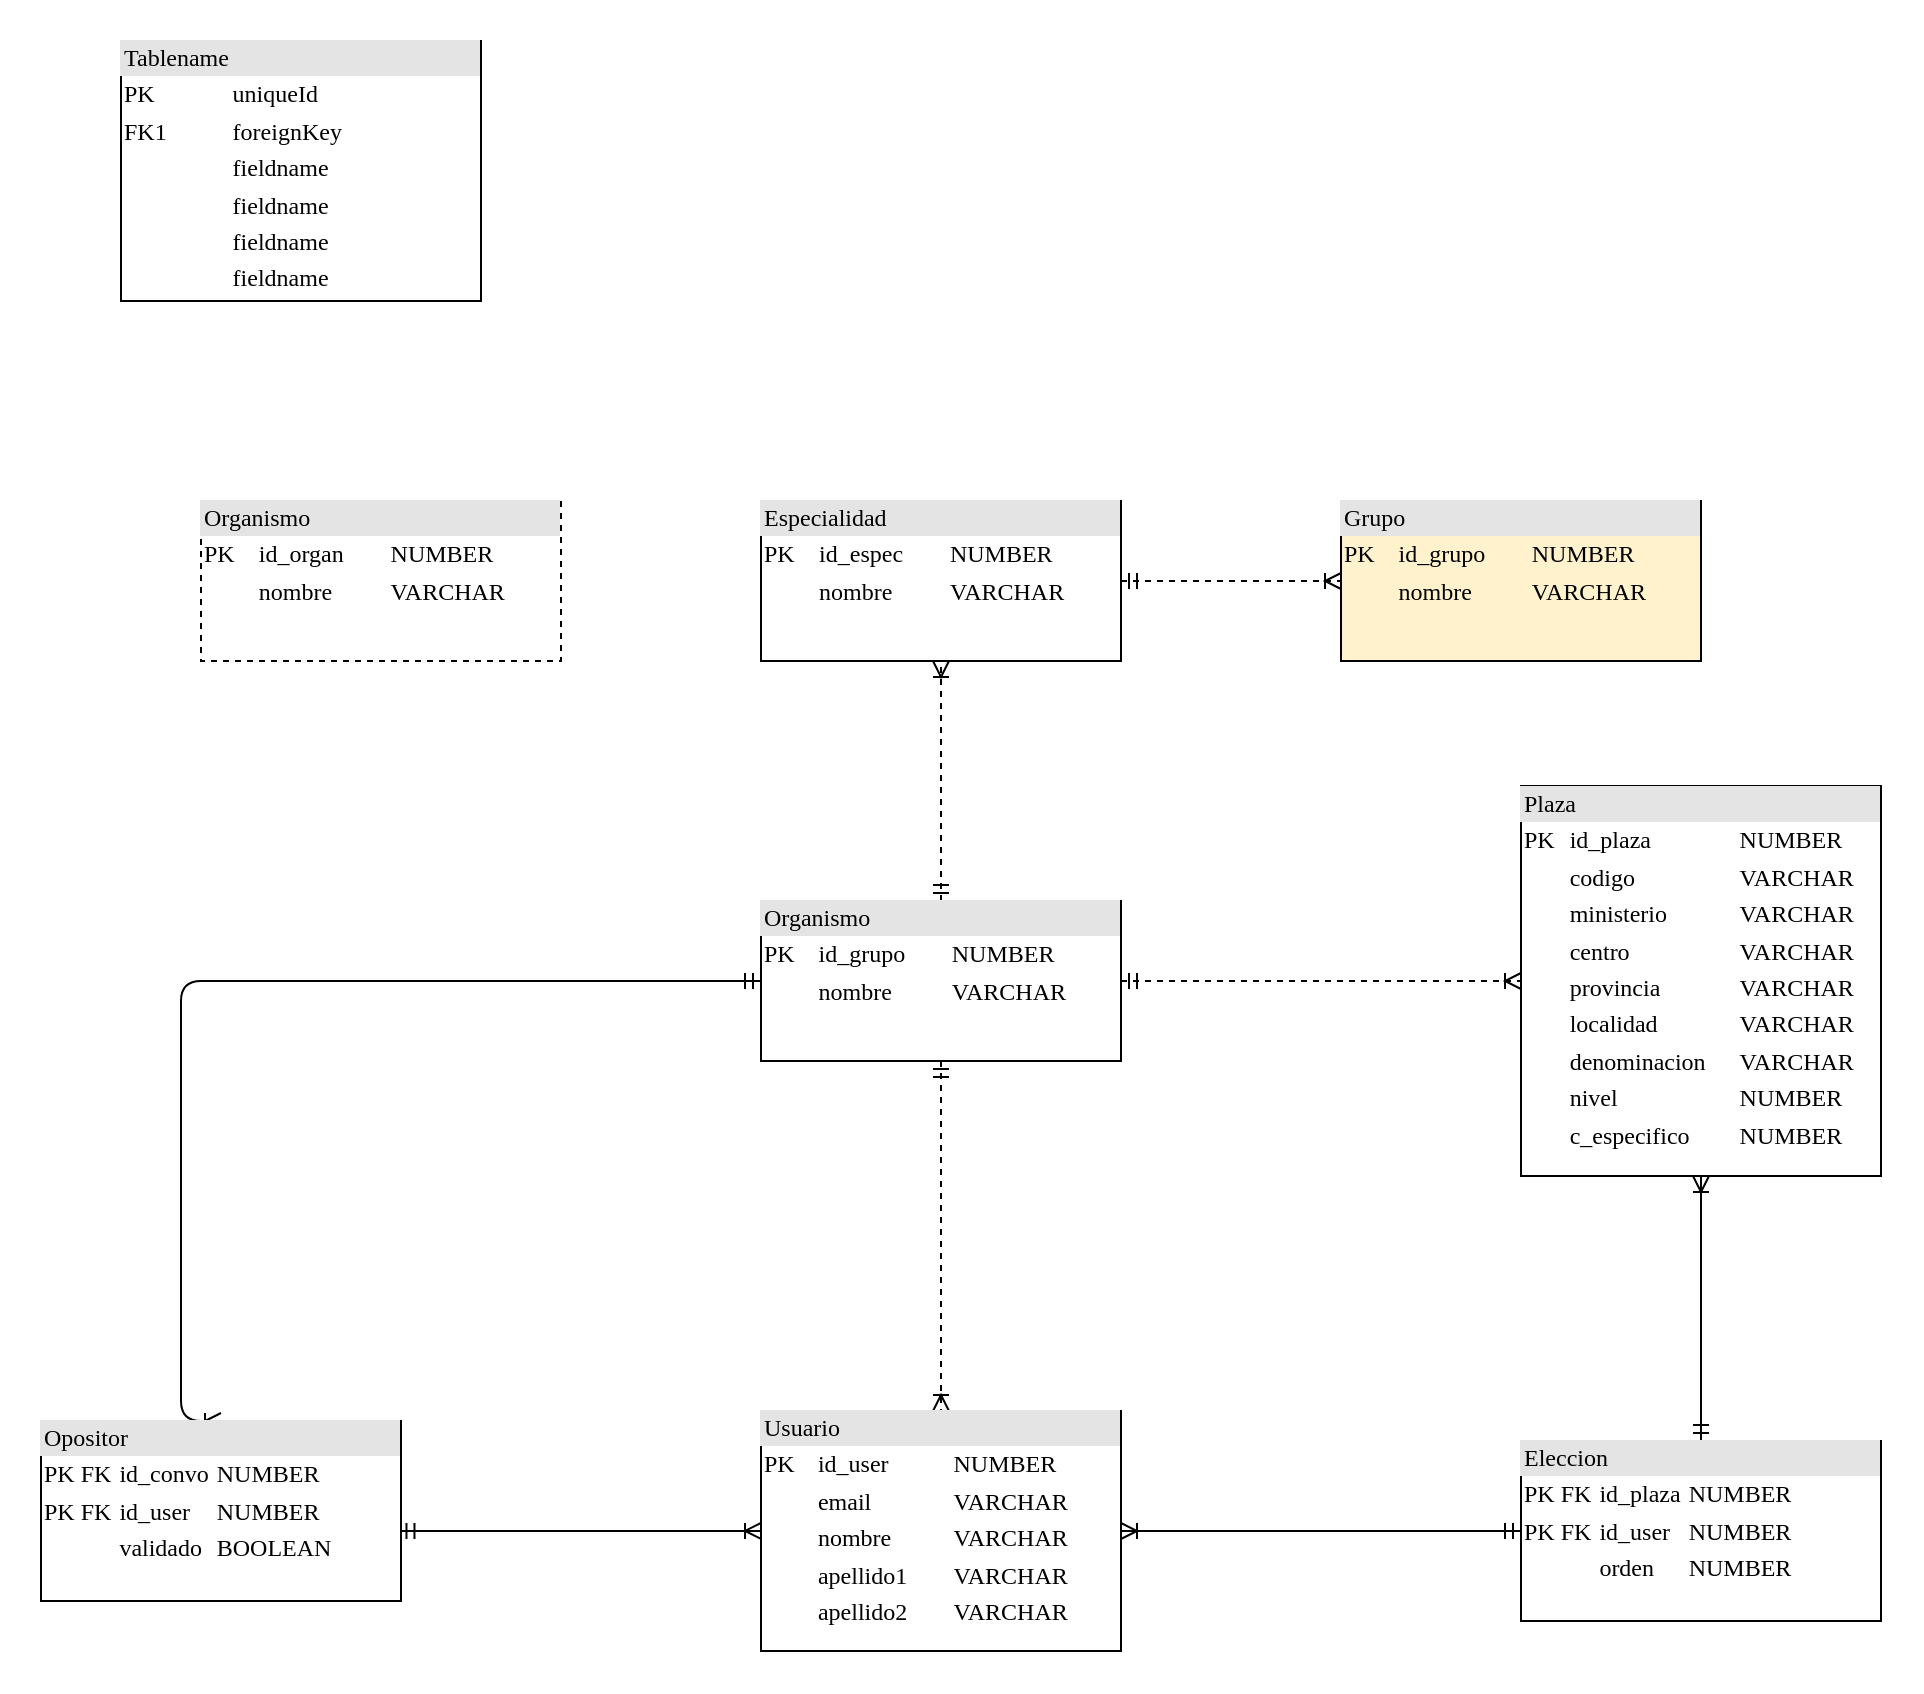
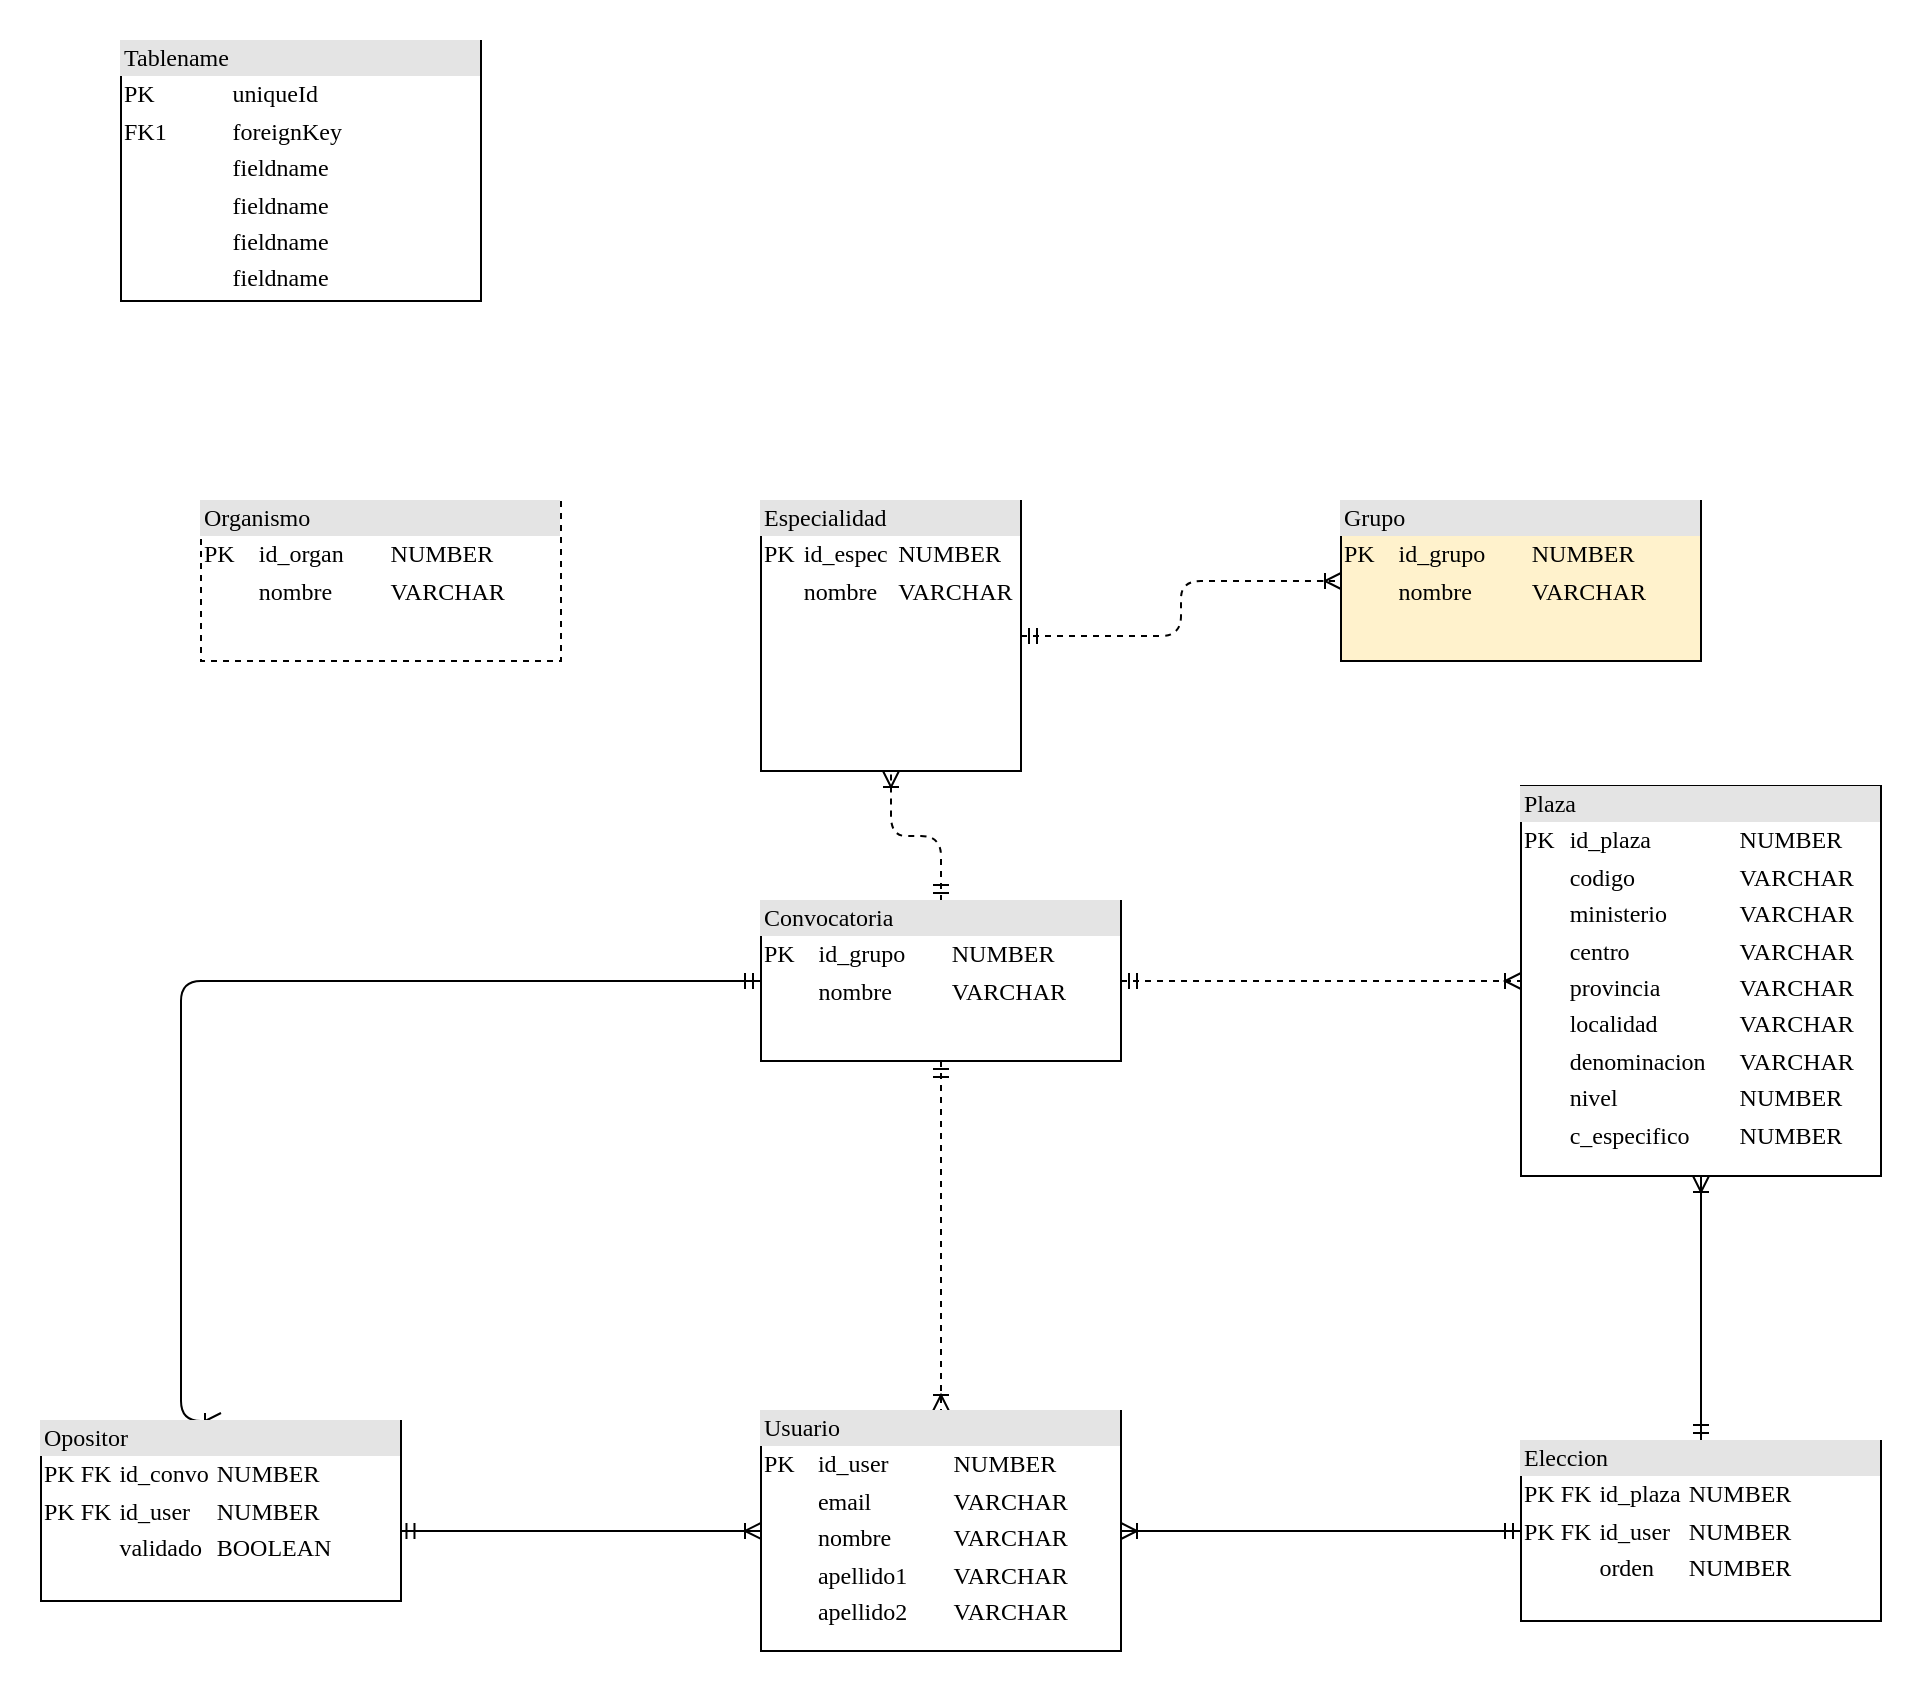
(941, 581) -> (891, 636)
(818, 987) -> (839, 987)
